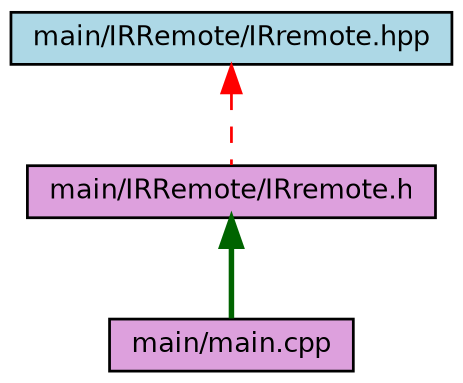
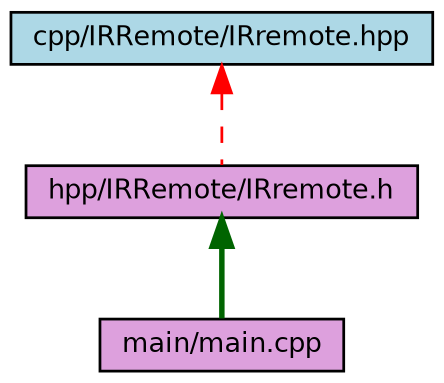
(231, 38) -> (222, 38)
(231, 192) -> (222, 192)
